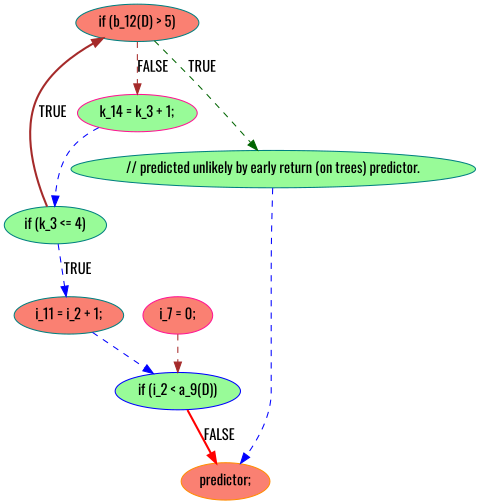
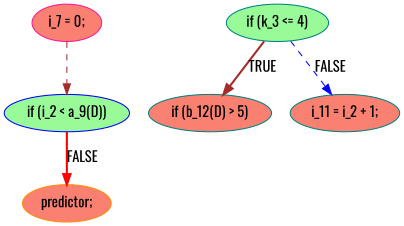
(137, 113) -> none
(273, 169) -> none
(78, 270) -> (331, 68)
(119, 350) -> none
